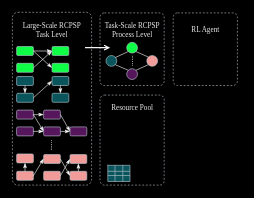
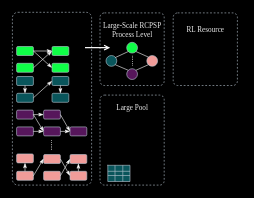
(52, 30) -> none
(132, 30) -> (132, 30)
(206, 30) -> (206, 30)
(132, 108) -> (132, 108)
